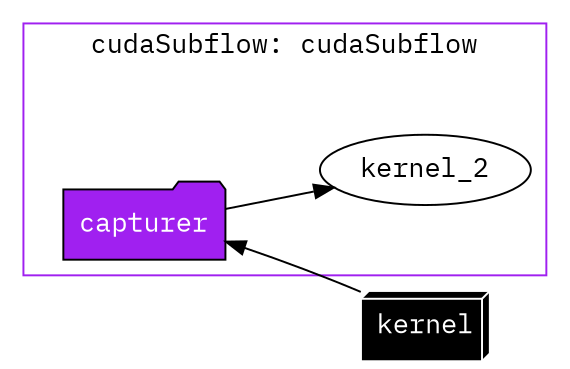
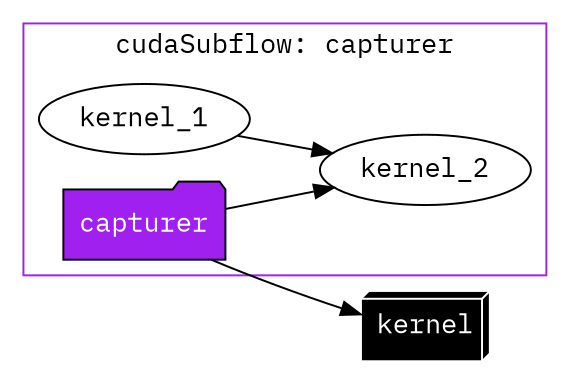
(285, 46) -> (285, 46)
none -> (144, 119)
(288, 263) -> (283, 288)
